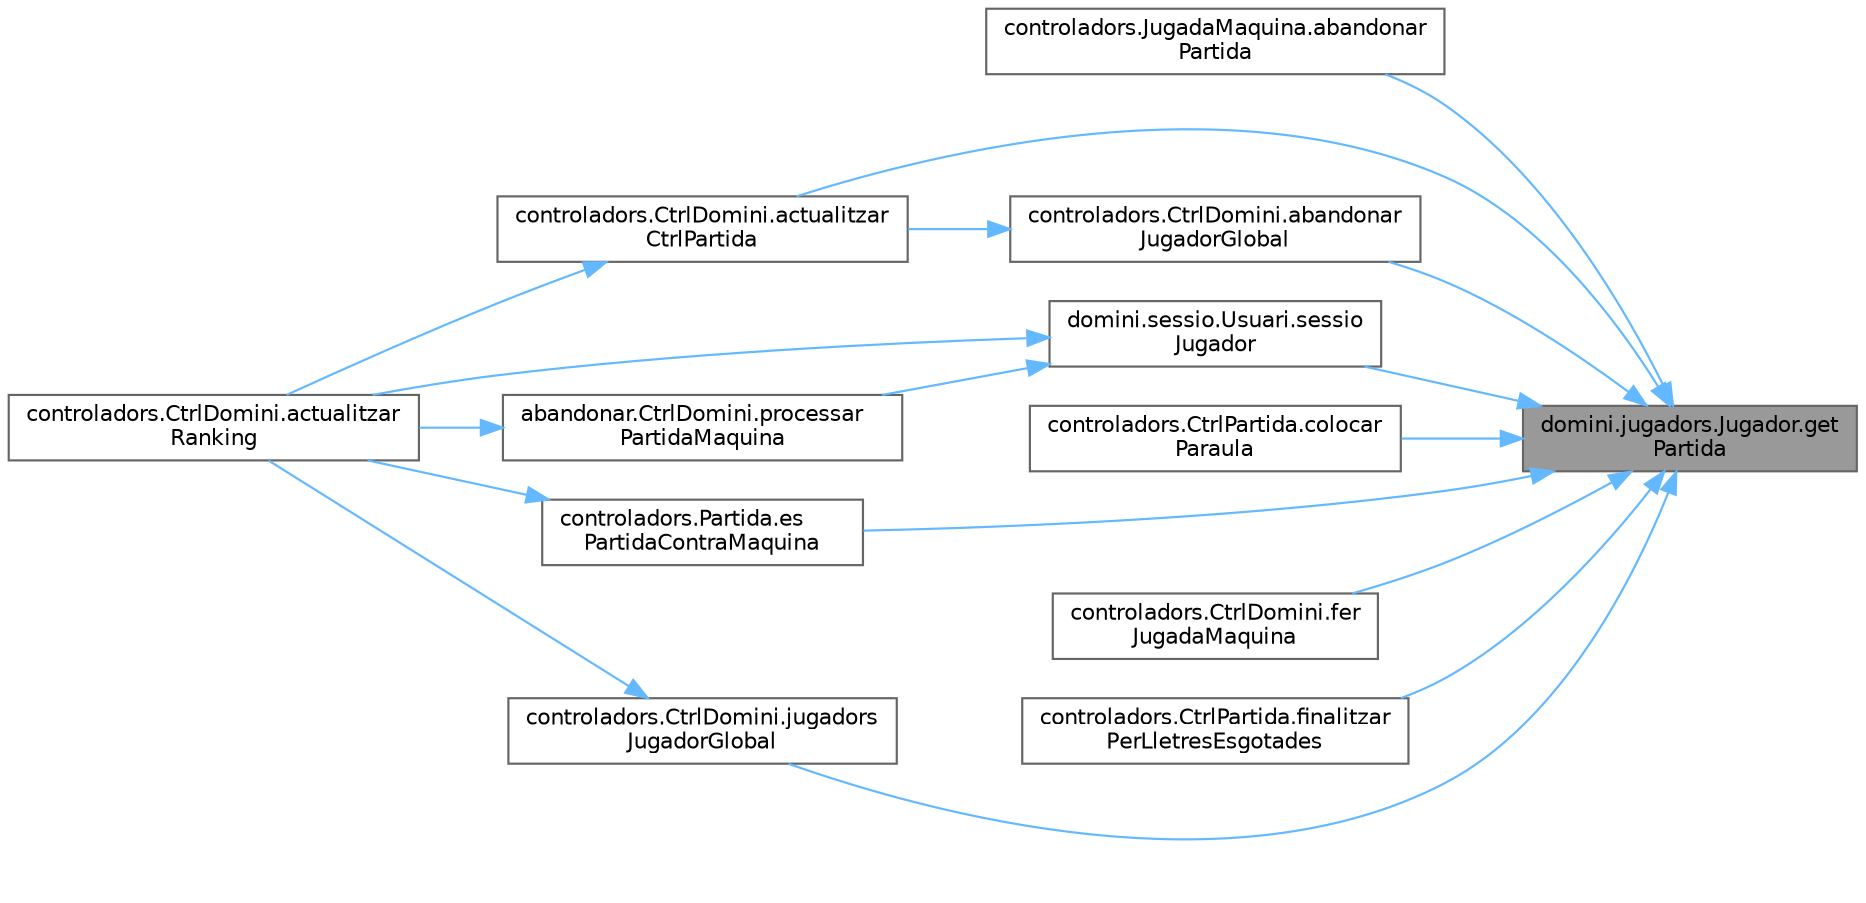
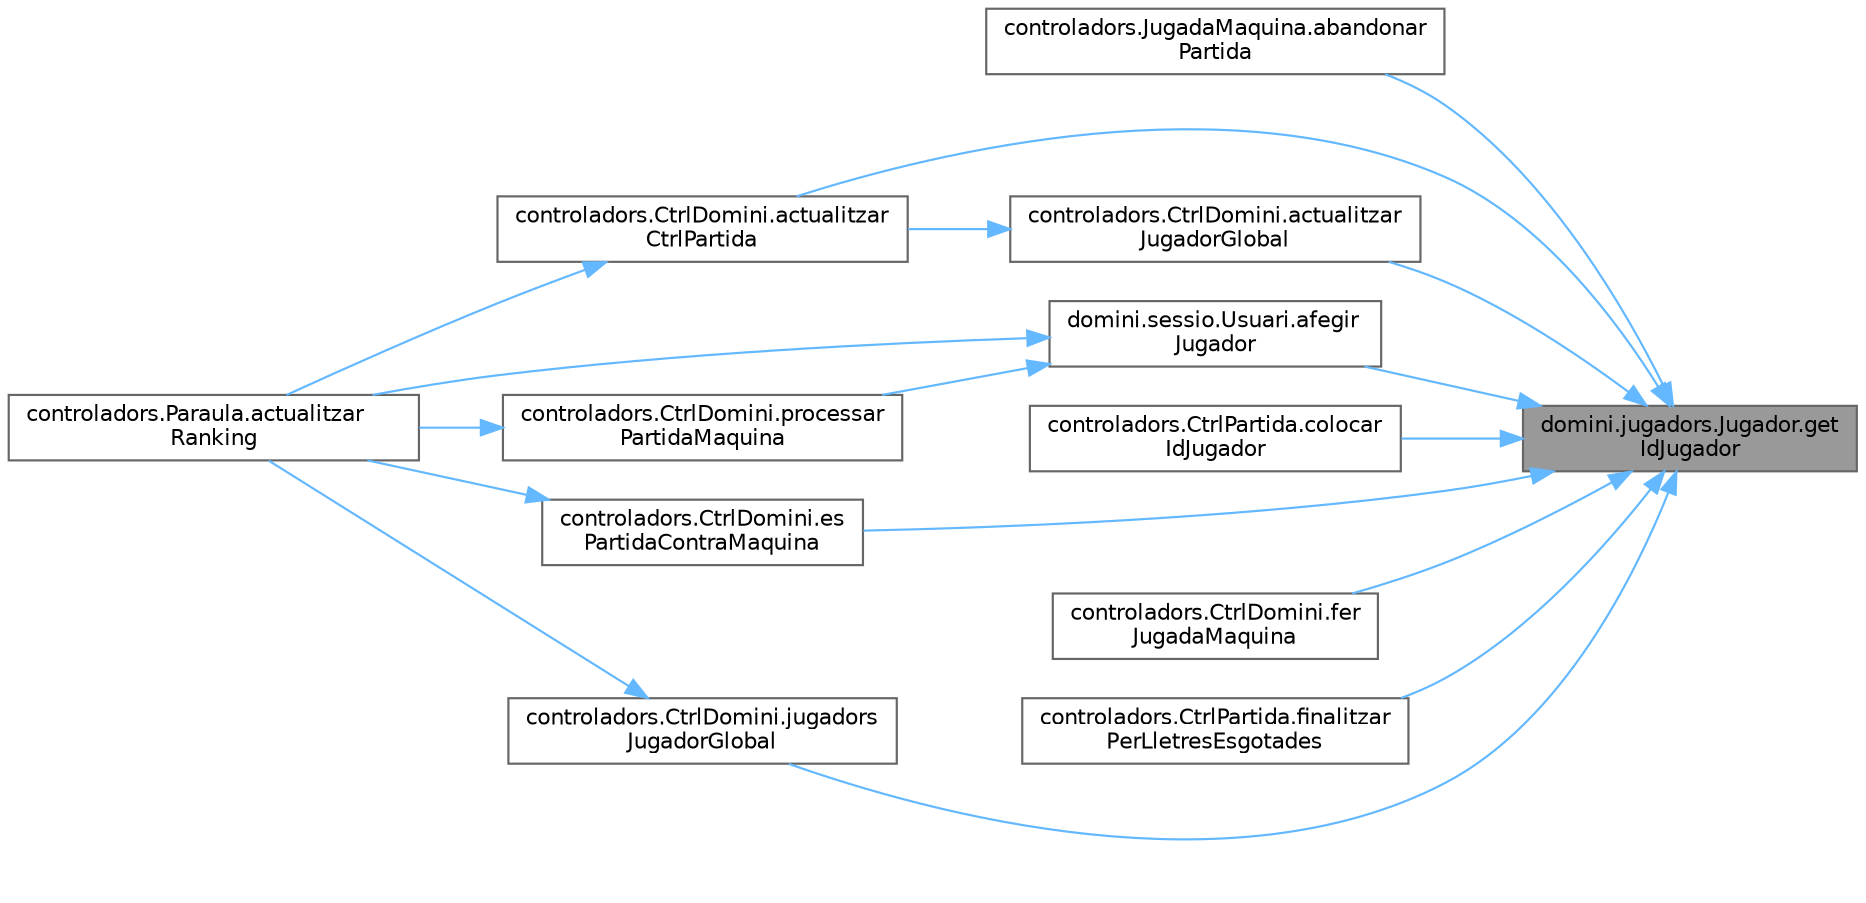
(1215, 229) -> (1215, 229)
(1215, 334) -> (1215, 334)
(214, 428) -> (214, 428)
(703, 428) -> (703, 428)
(1215, 439) -> (1215, 439)
(1690, 439) -> (1690, 439)
(703, 532) -> (703, 532)
